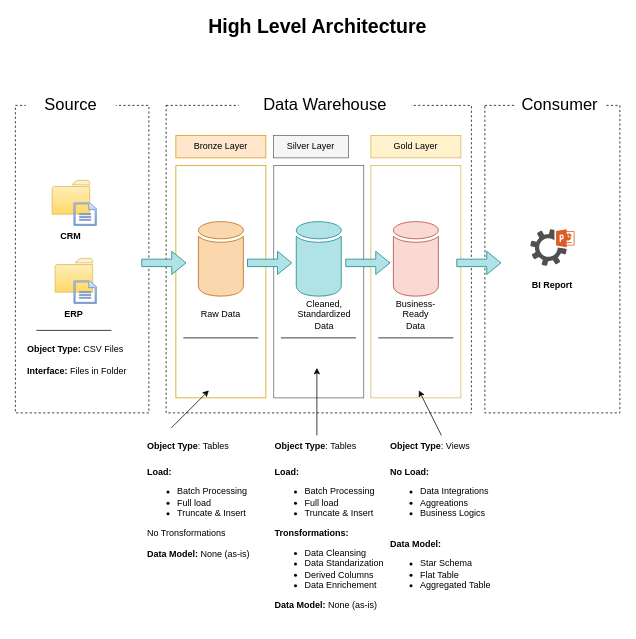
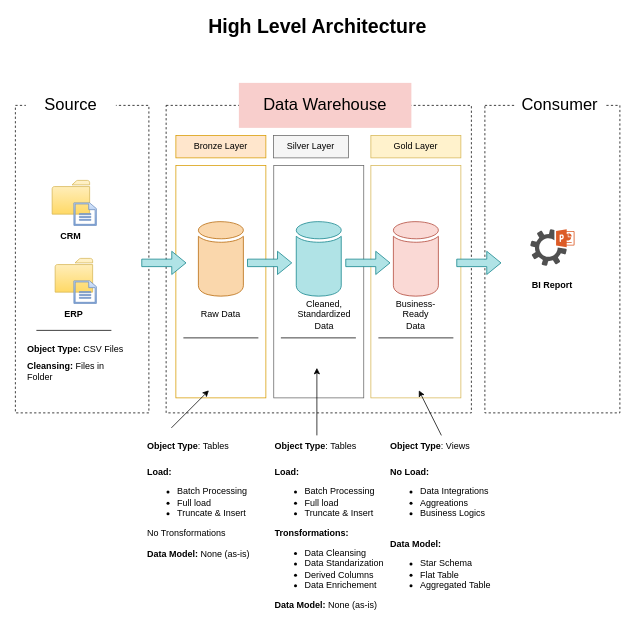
(325, 105) -> (325, 105)
(79, 372) -> (79, 372)
